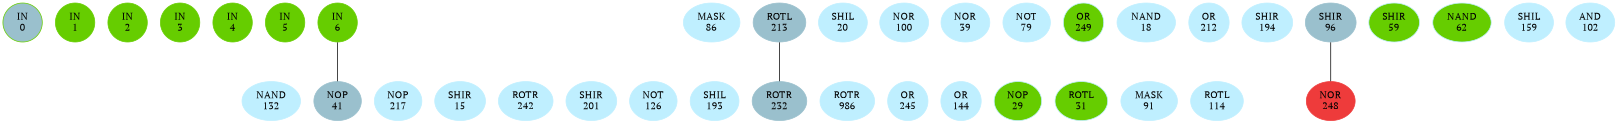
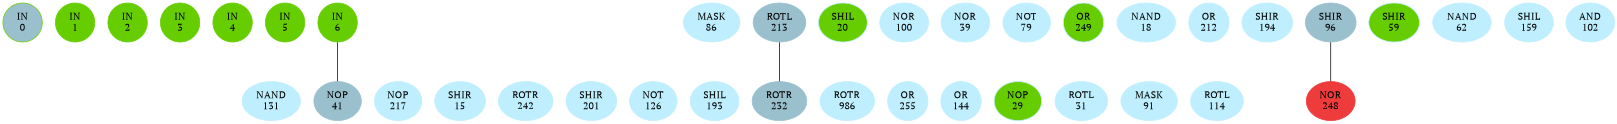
(843, 23) -> (843, 23)
(1462, 23) -> (1462, 23)
(271, 101) -> (271, 101)
(908, 101) -> (908, 101)
(1081, 101) -> (1081, 101)
